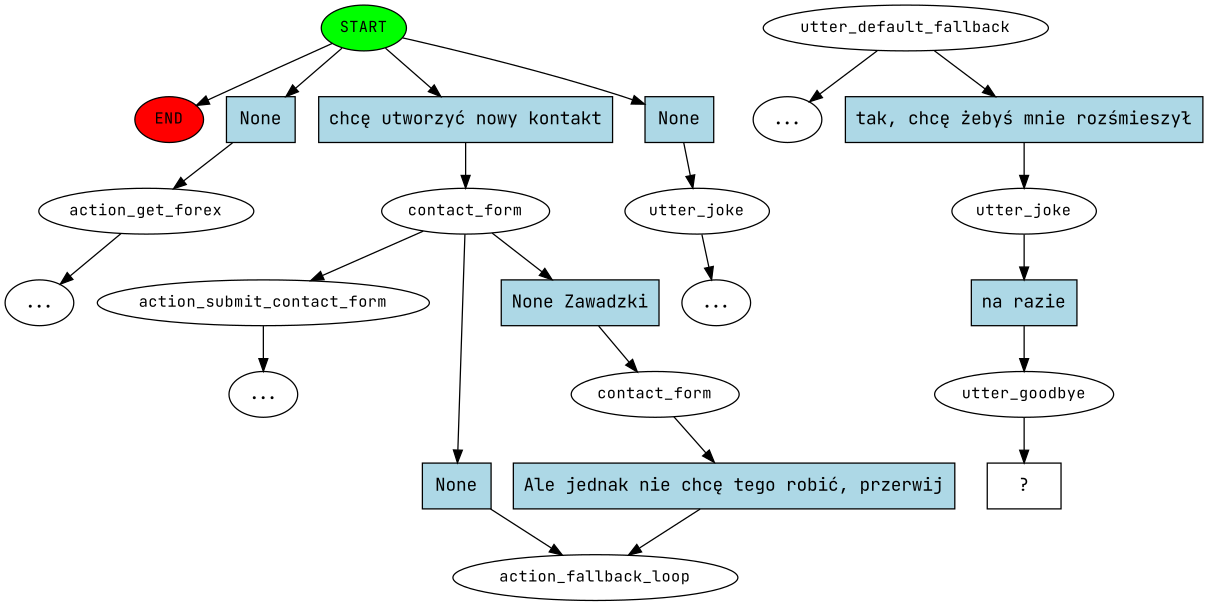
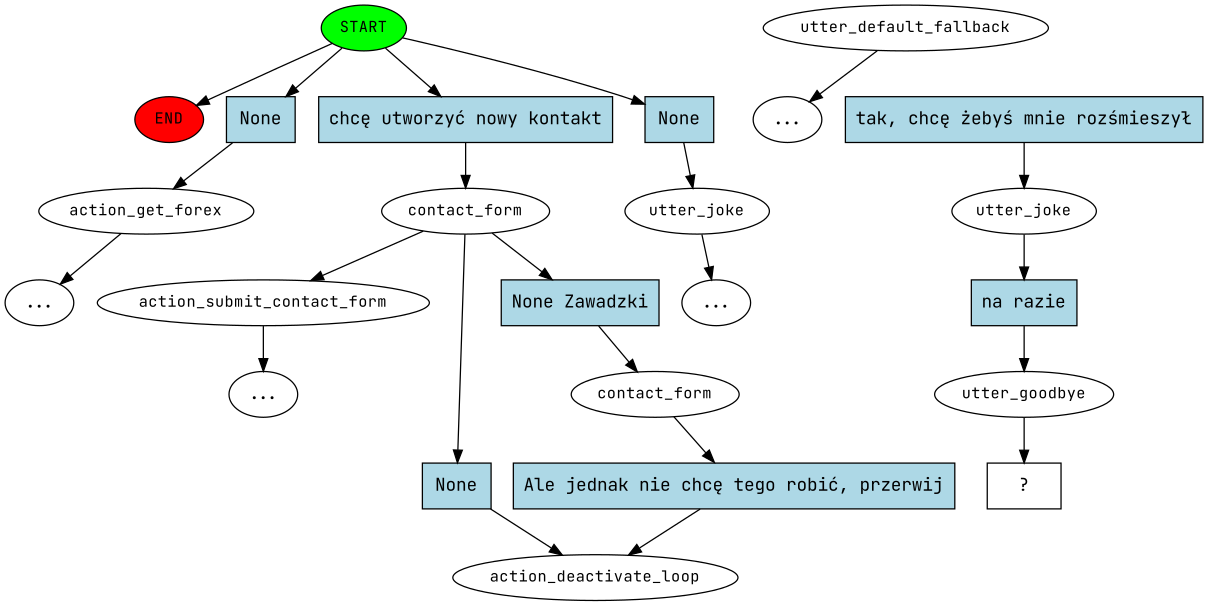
(960, 70) -> none
(595, 578) -> (595, 578)
